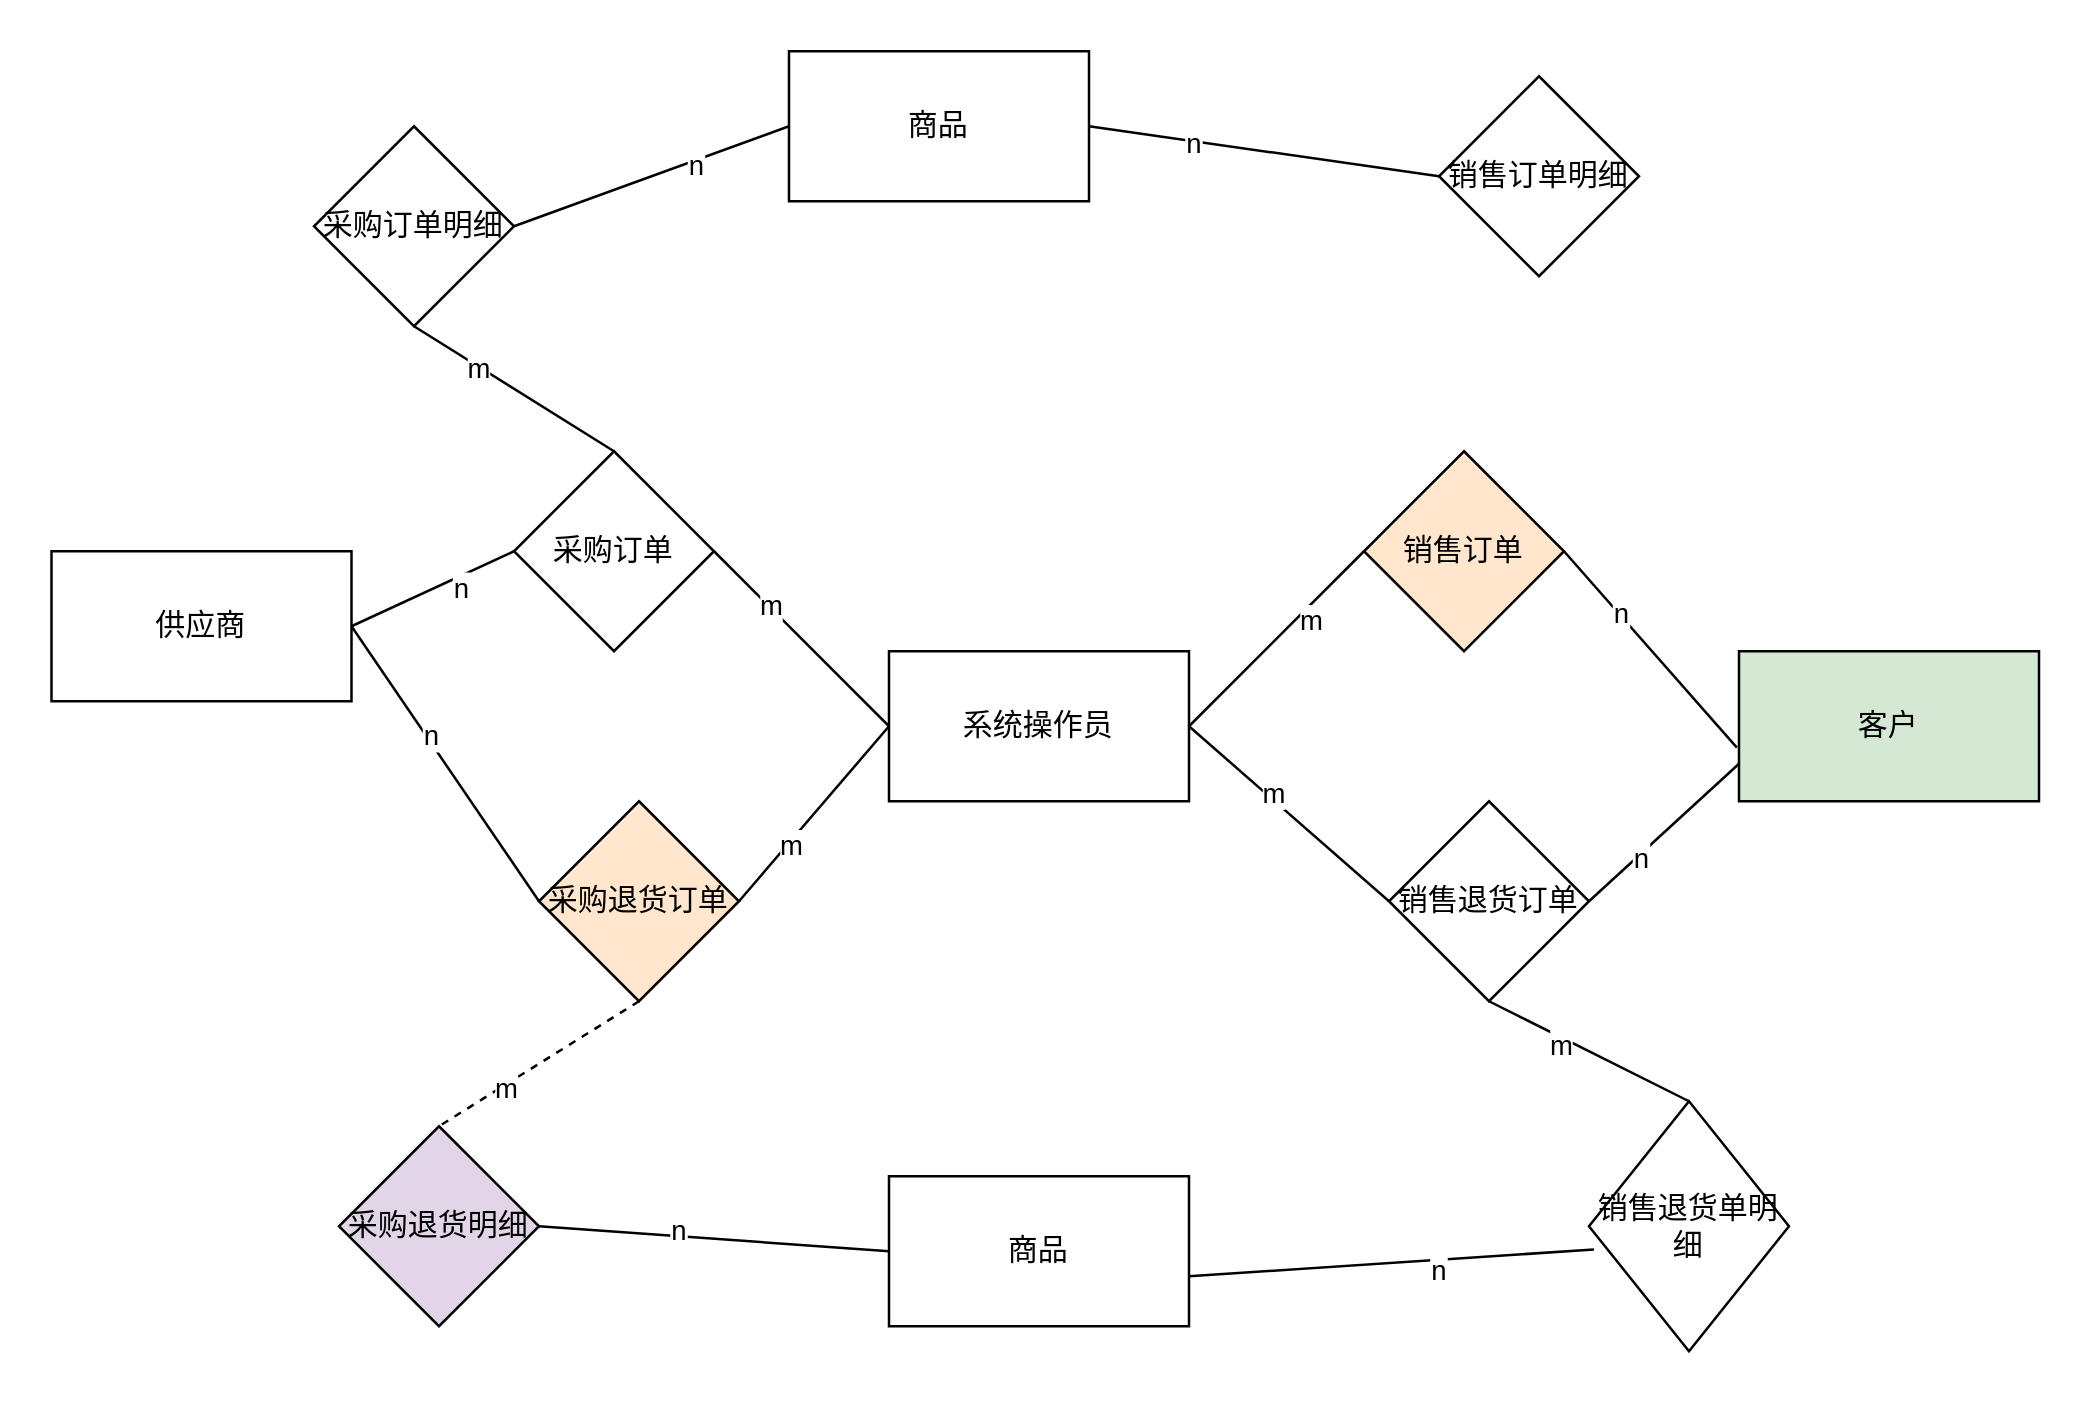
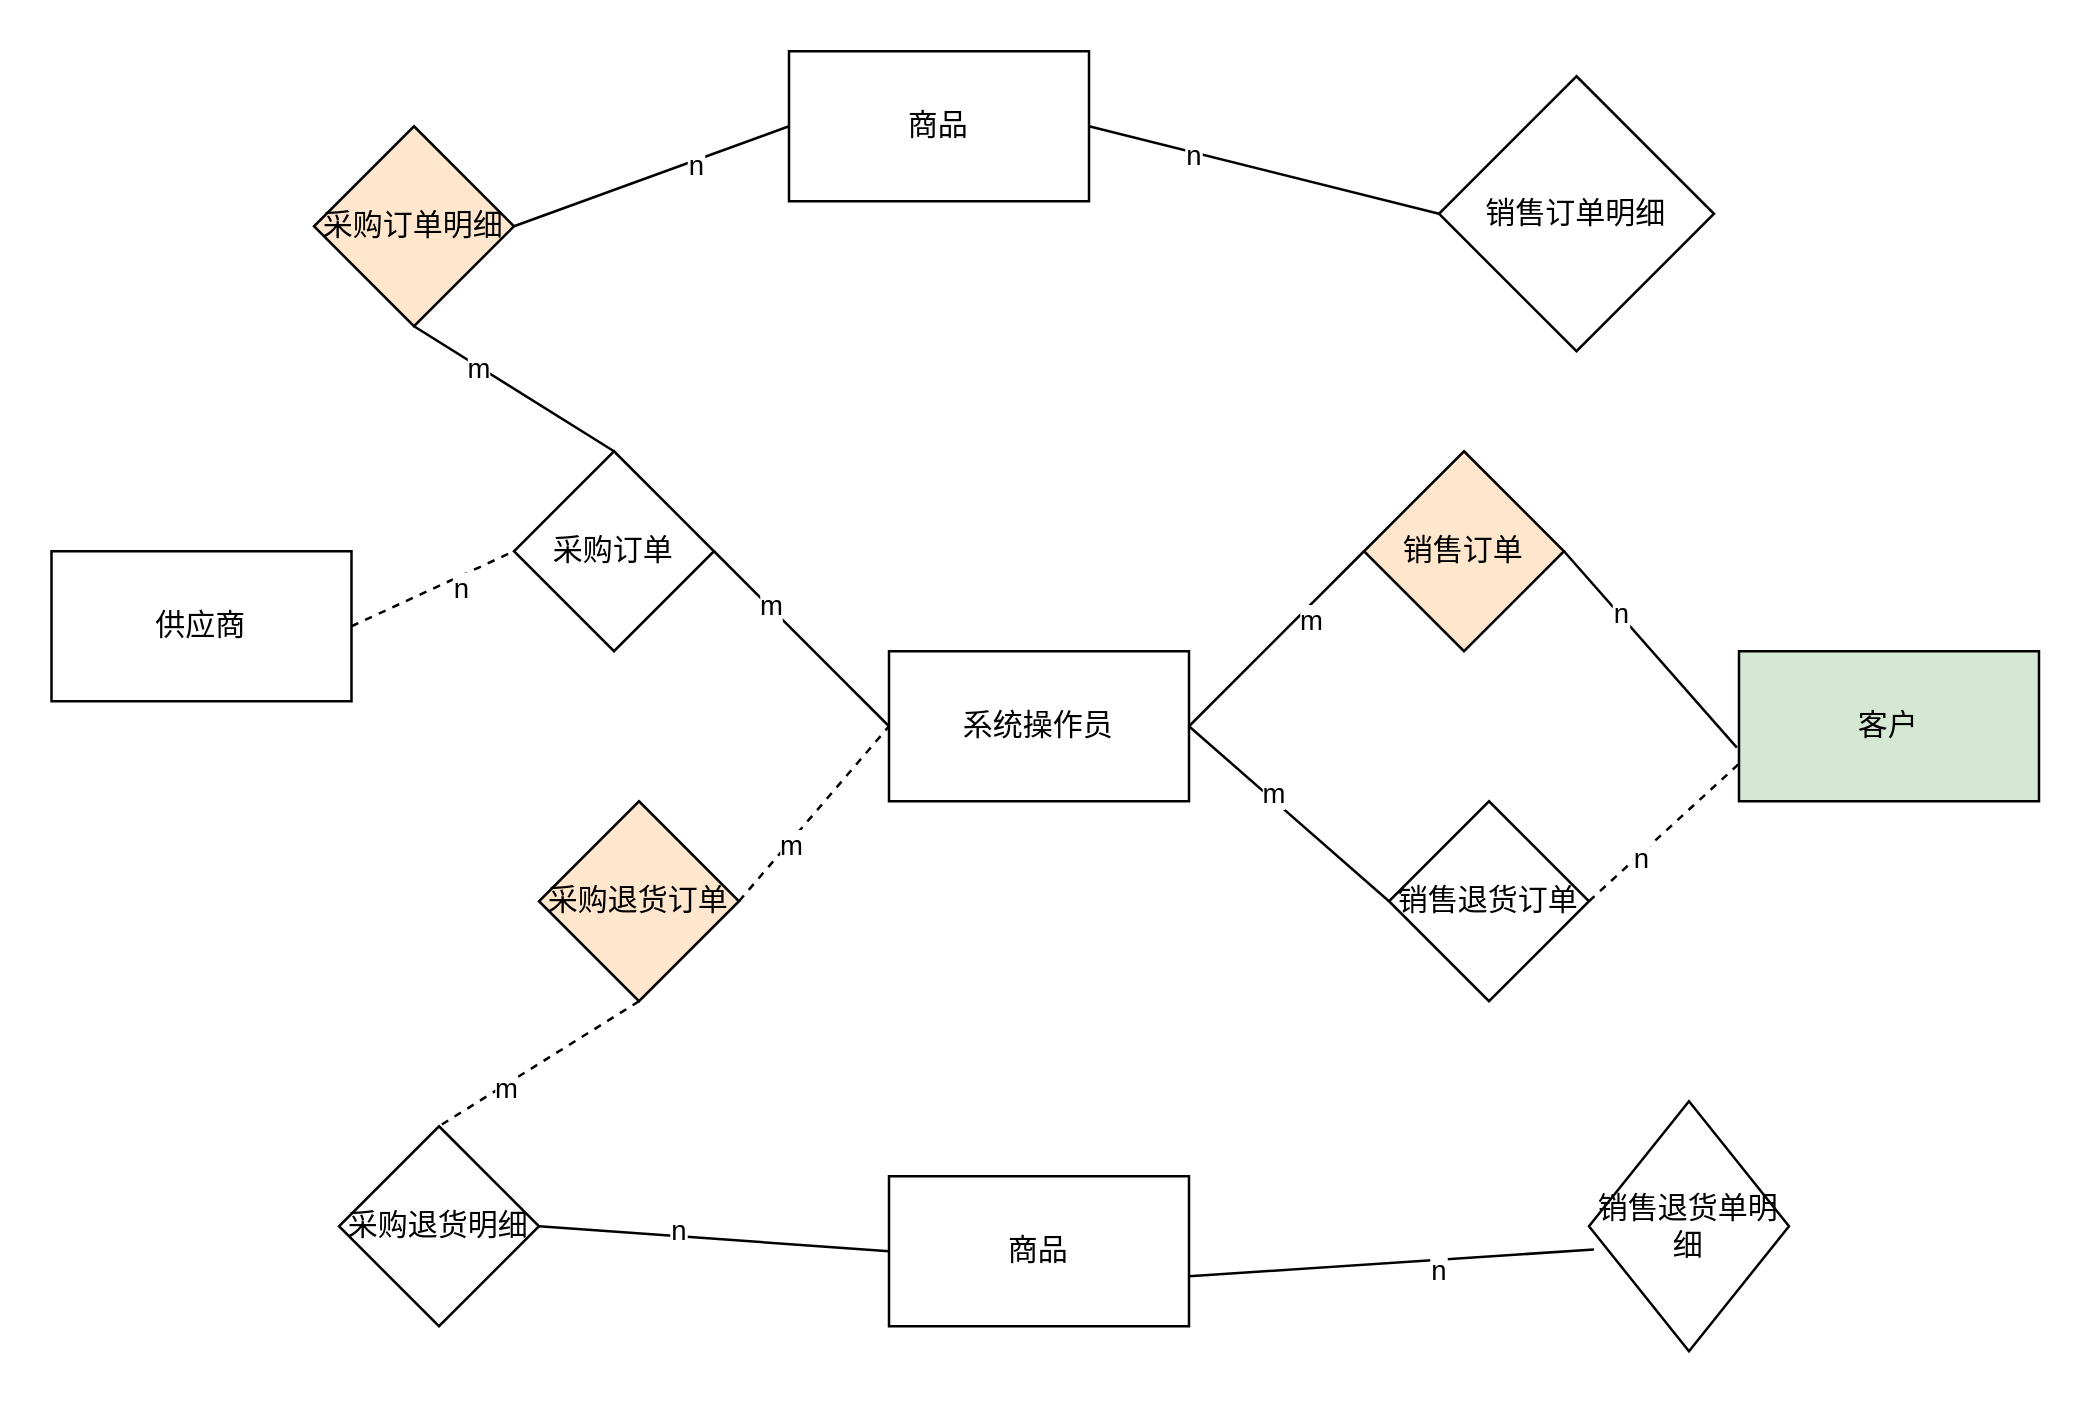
(1539, 176) -> (1576, 214)
(414, 226) -> (414, 226)
(400, 604) -> (400, 604)
(446, 765) -> none
(844, 779) -> (844, 779)
(1690, 808) -> (1690, 808)
(1625, 1069) -> none
(439, 1226) -> (439, 1226)
